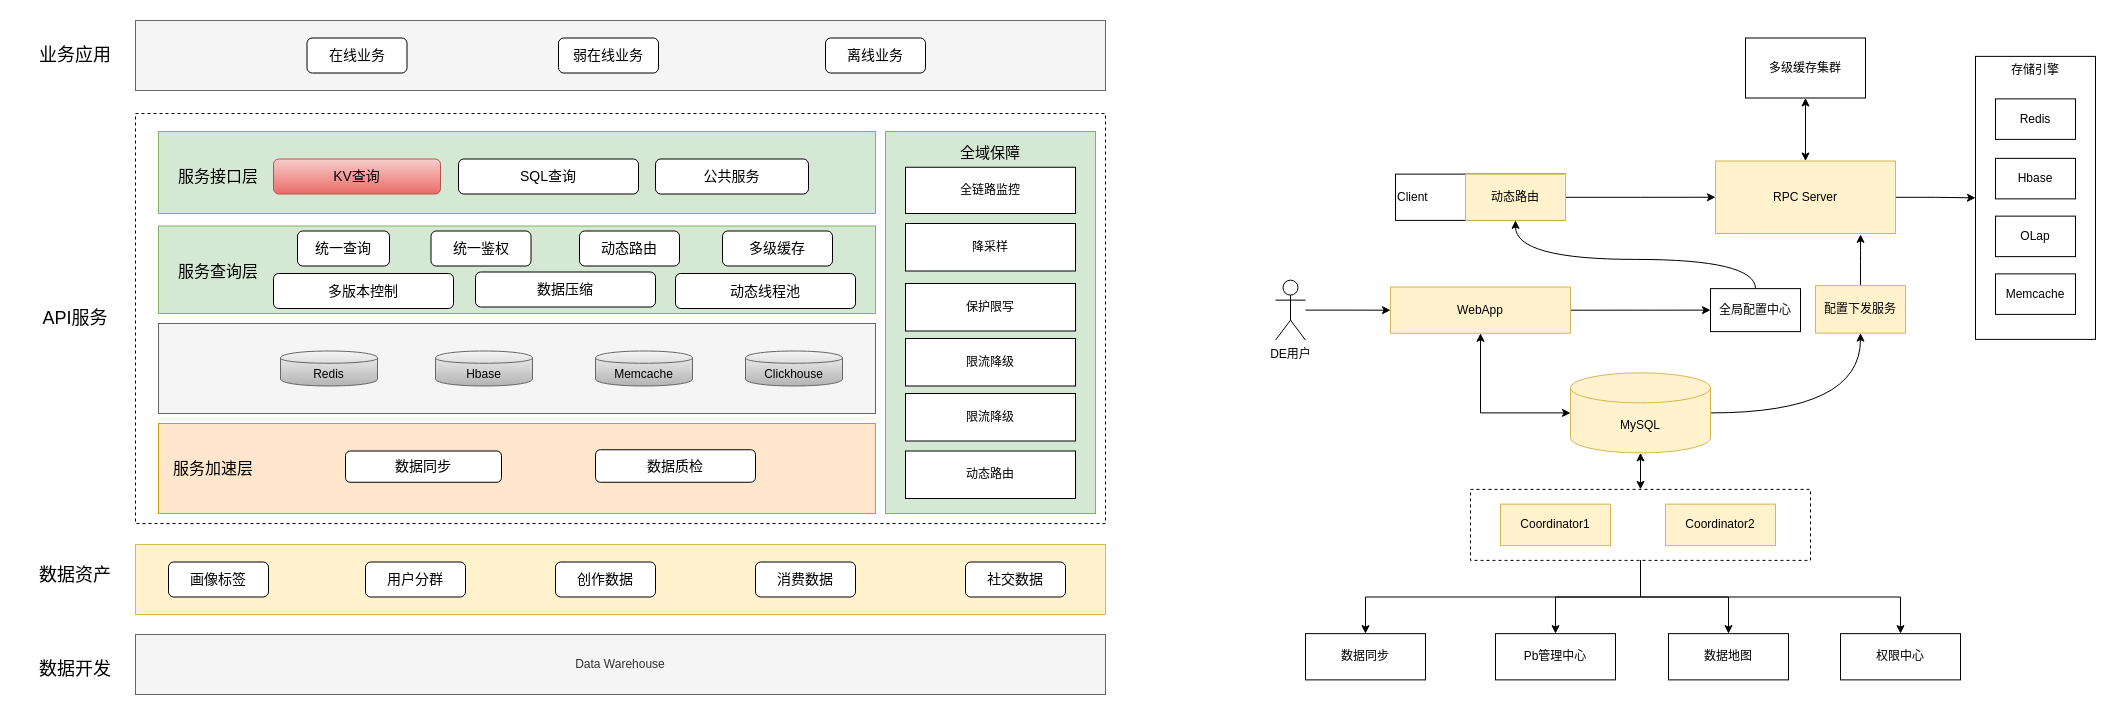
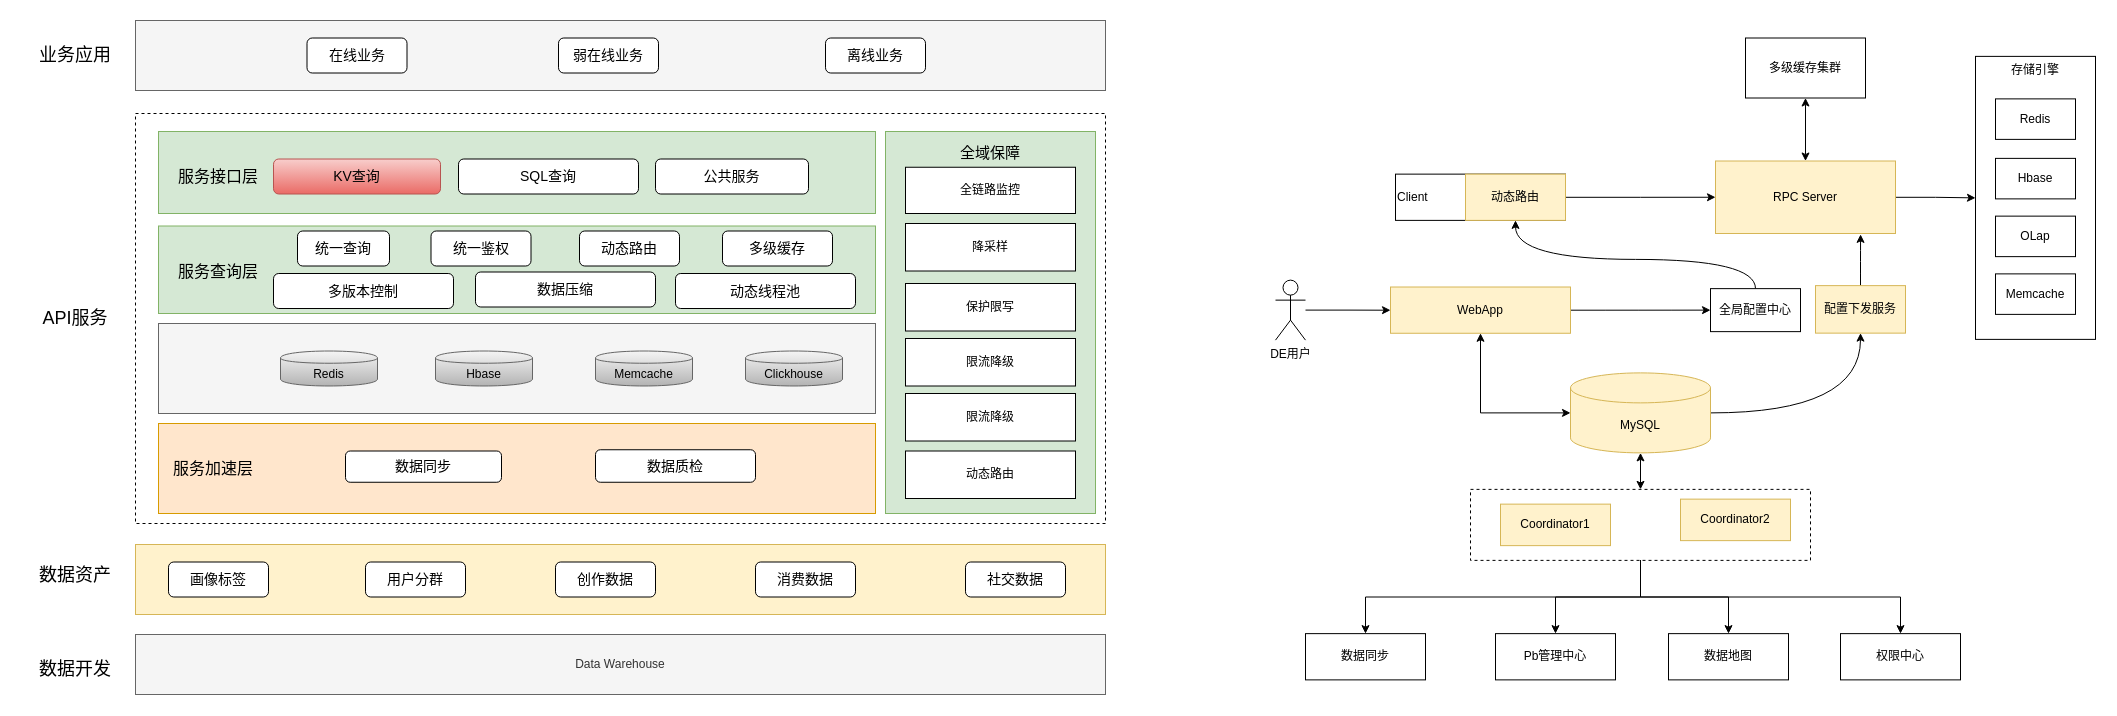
(1721, 525) -> (1736, 520)
